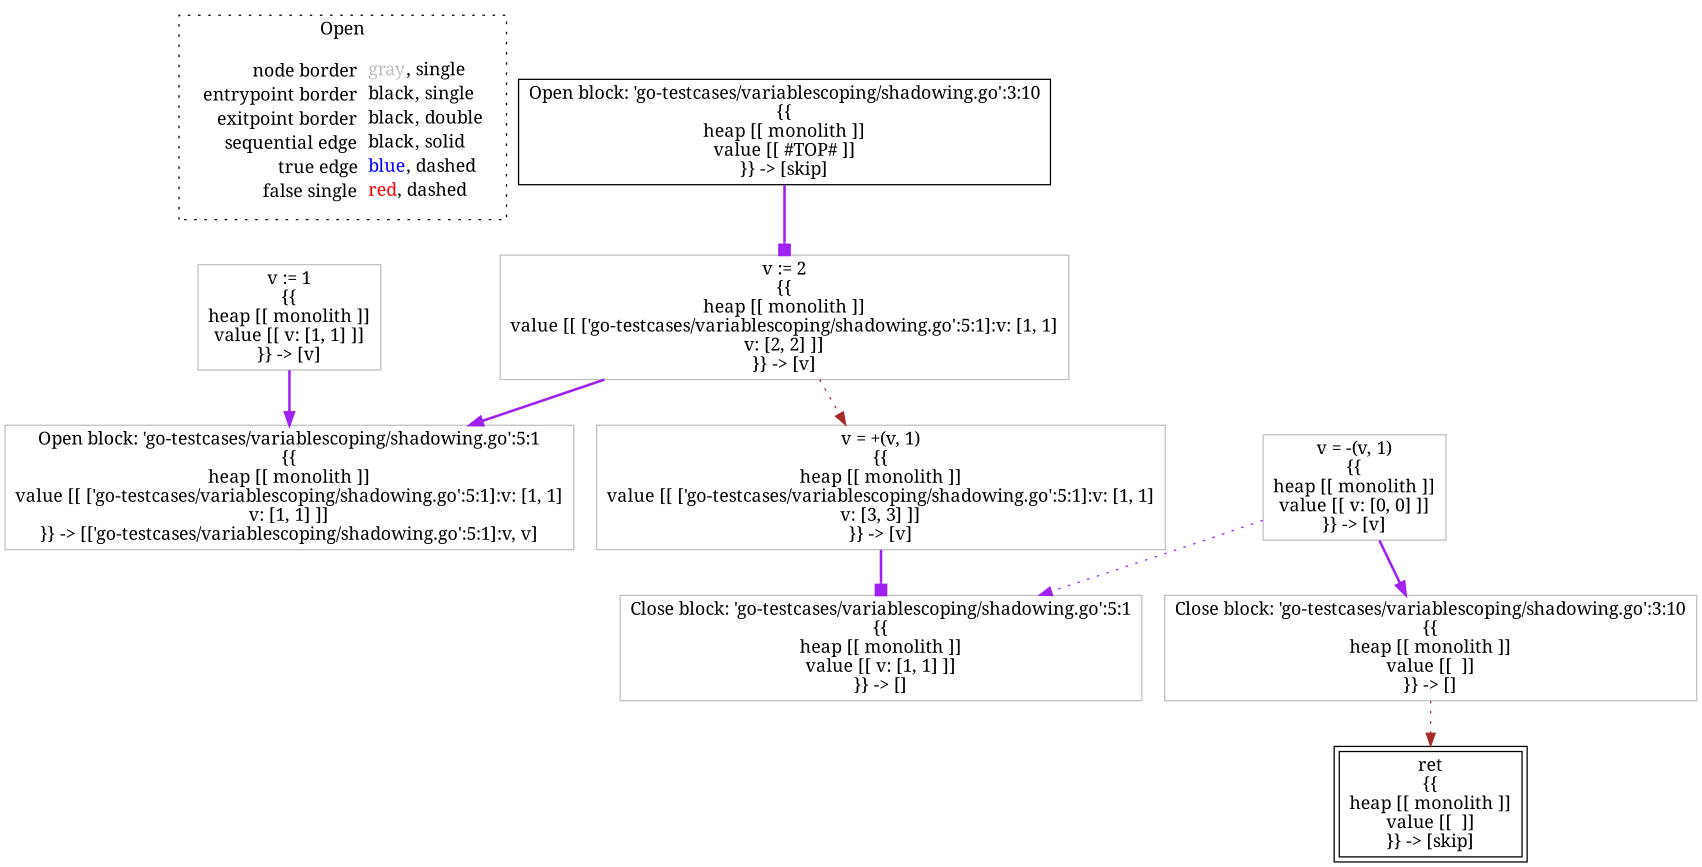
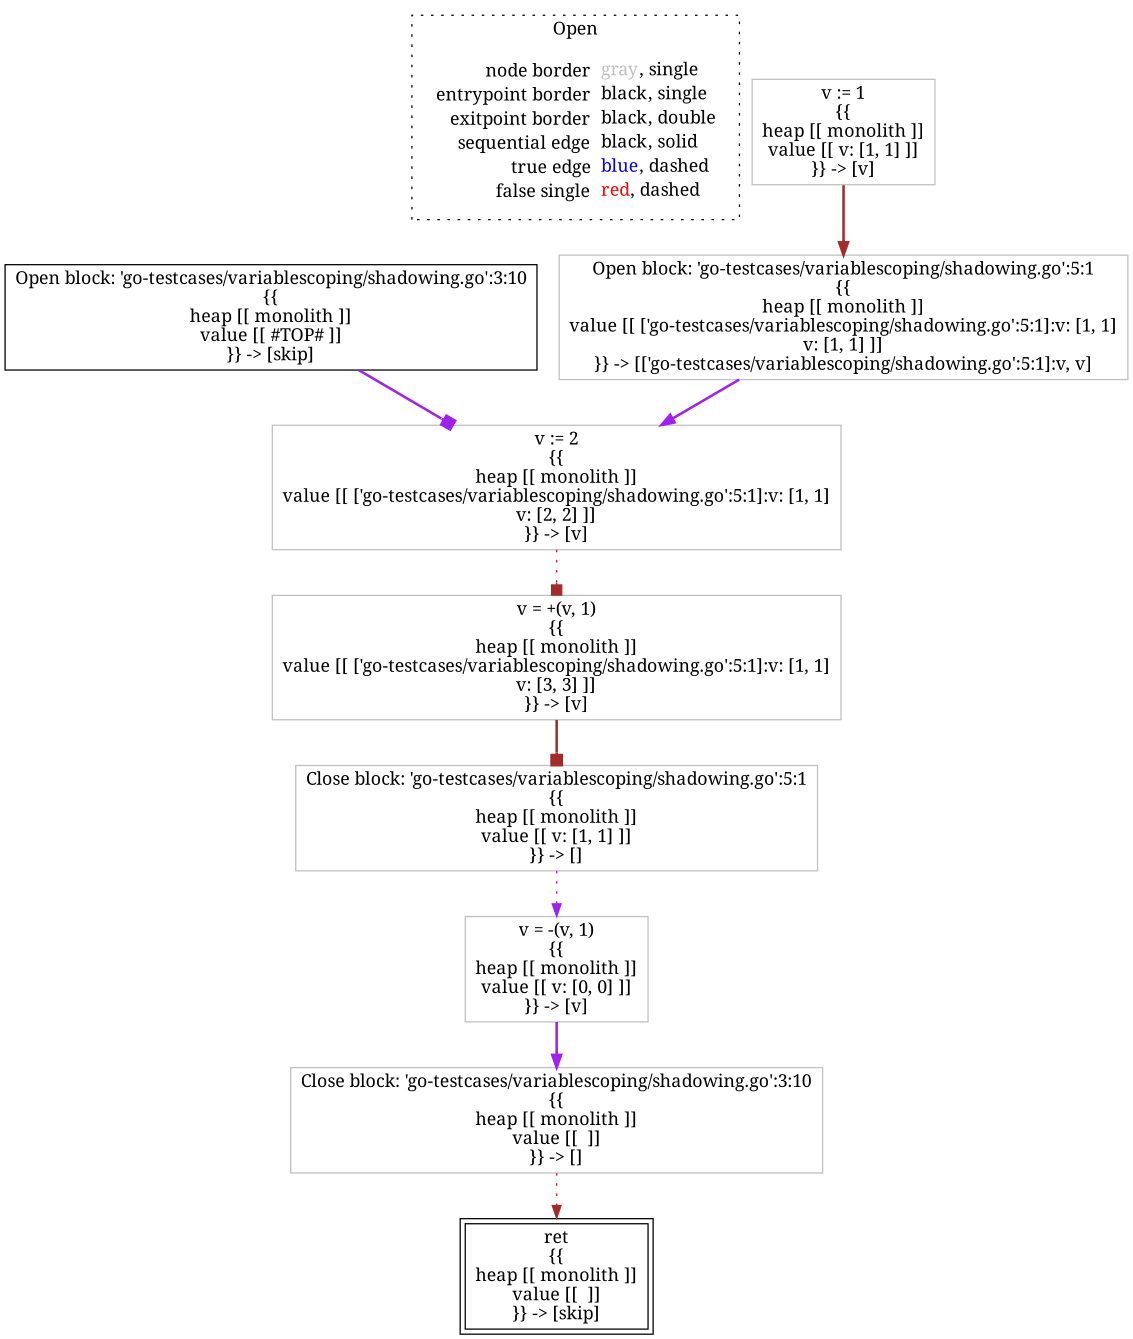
(289, 391) -> (844, 214)
(829, 397) -> (557, 566)
(543, 400) -> (706, 399)
(1157, 556) -> (557, 887)
(881, 566) -> (557, 736)
